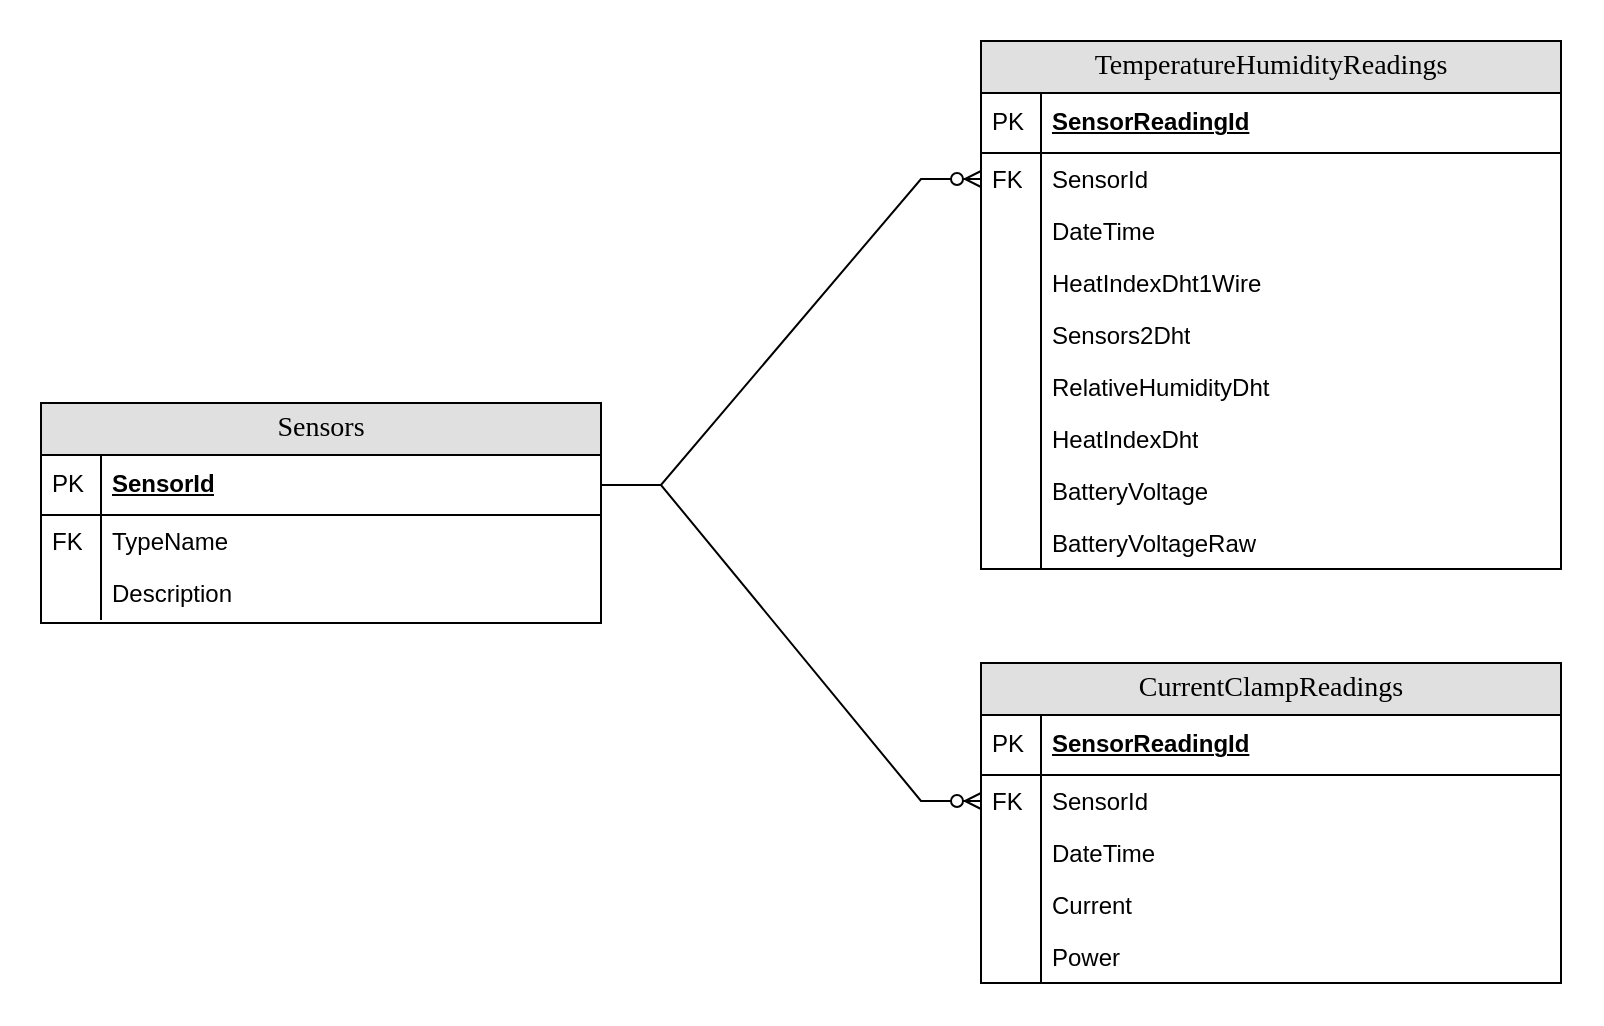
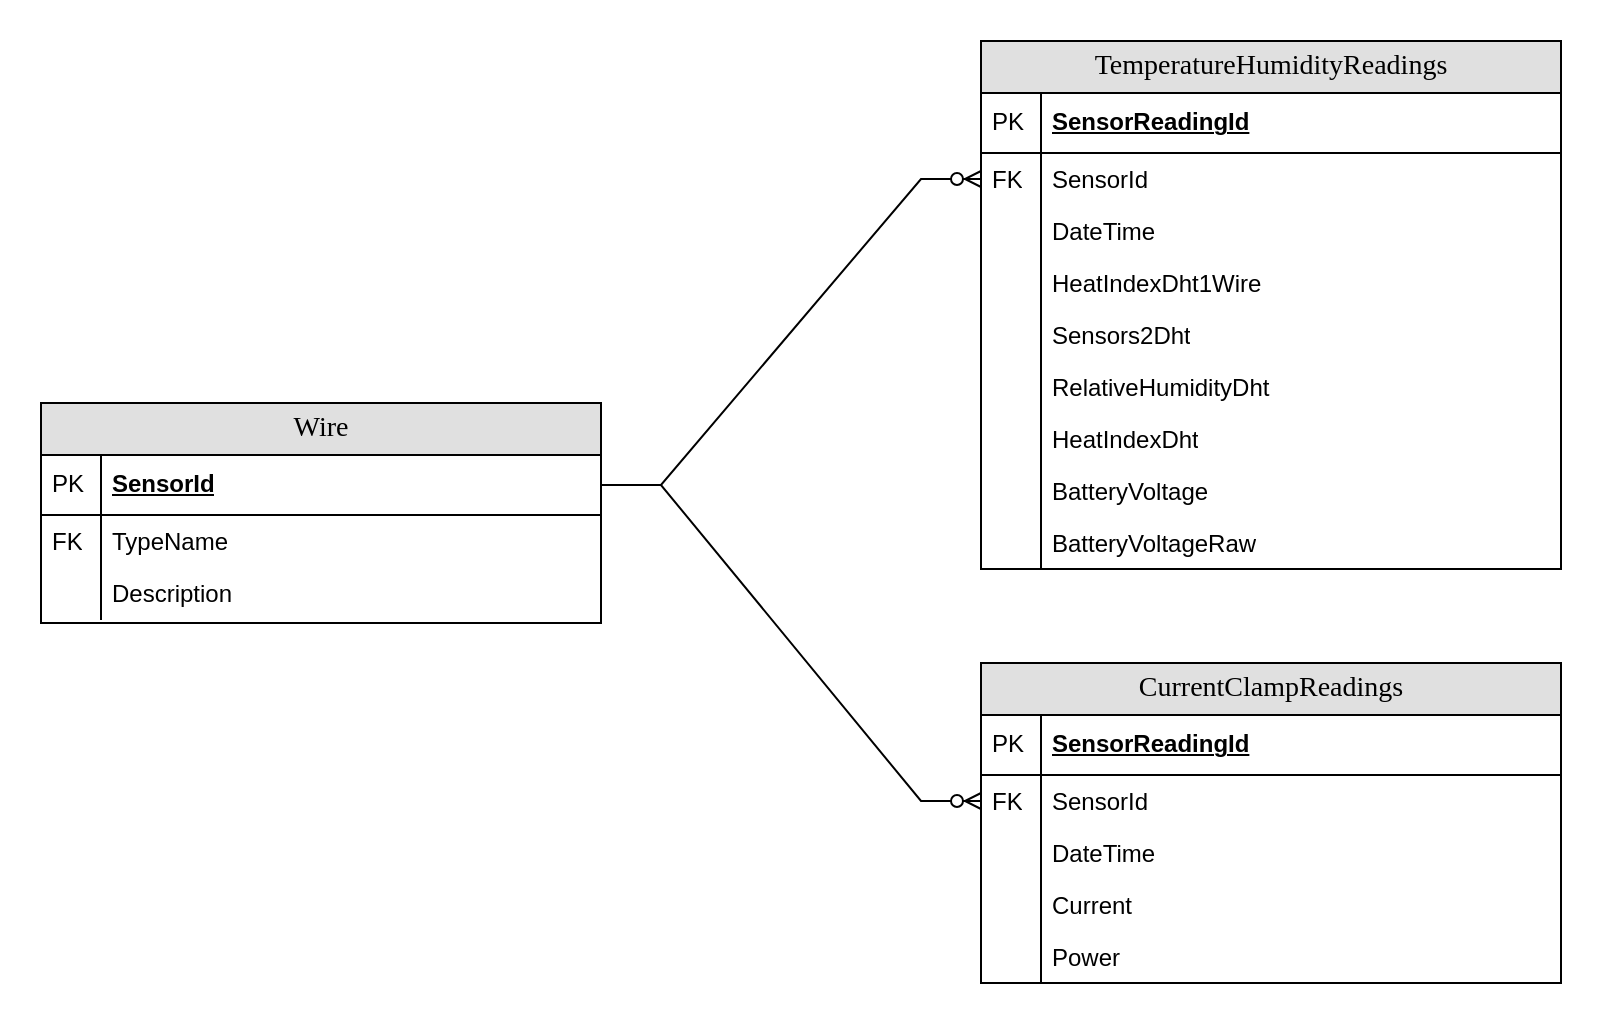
(322, 429) -> (322, 429)
